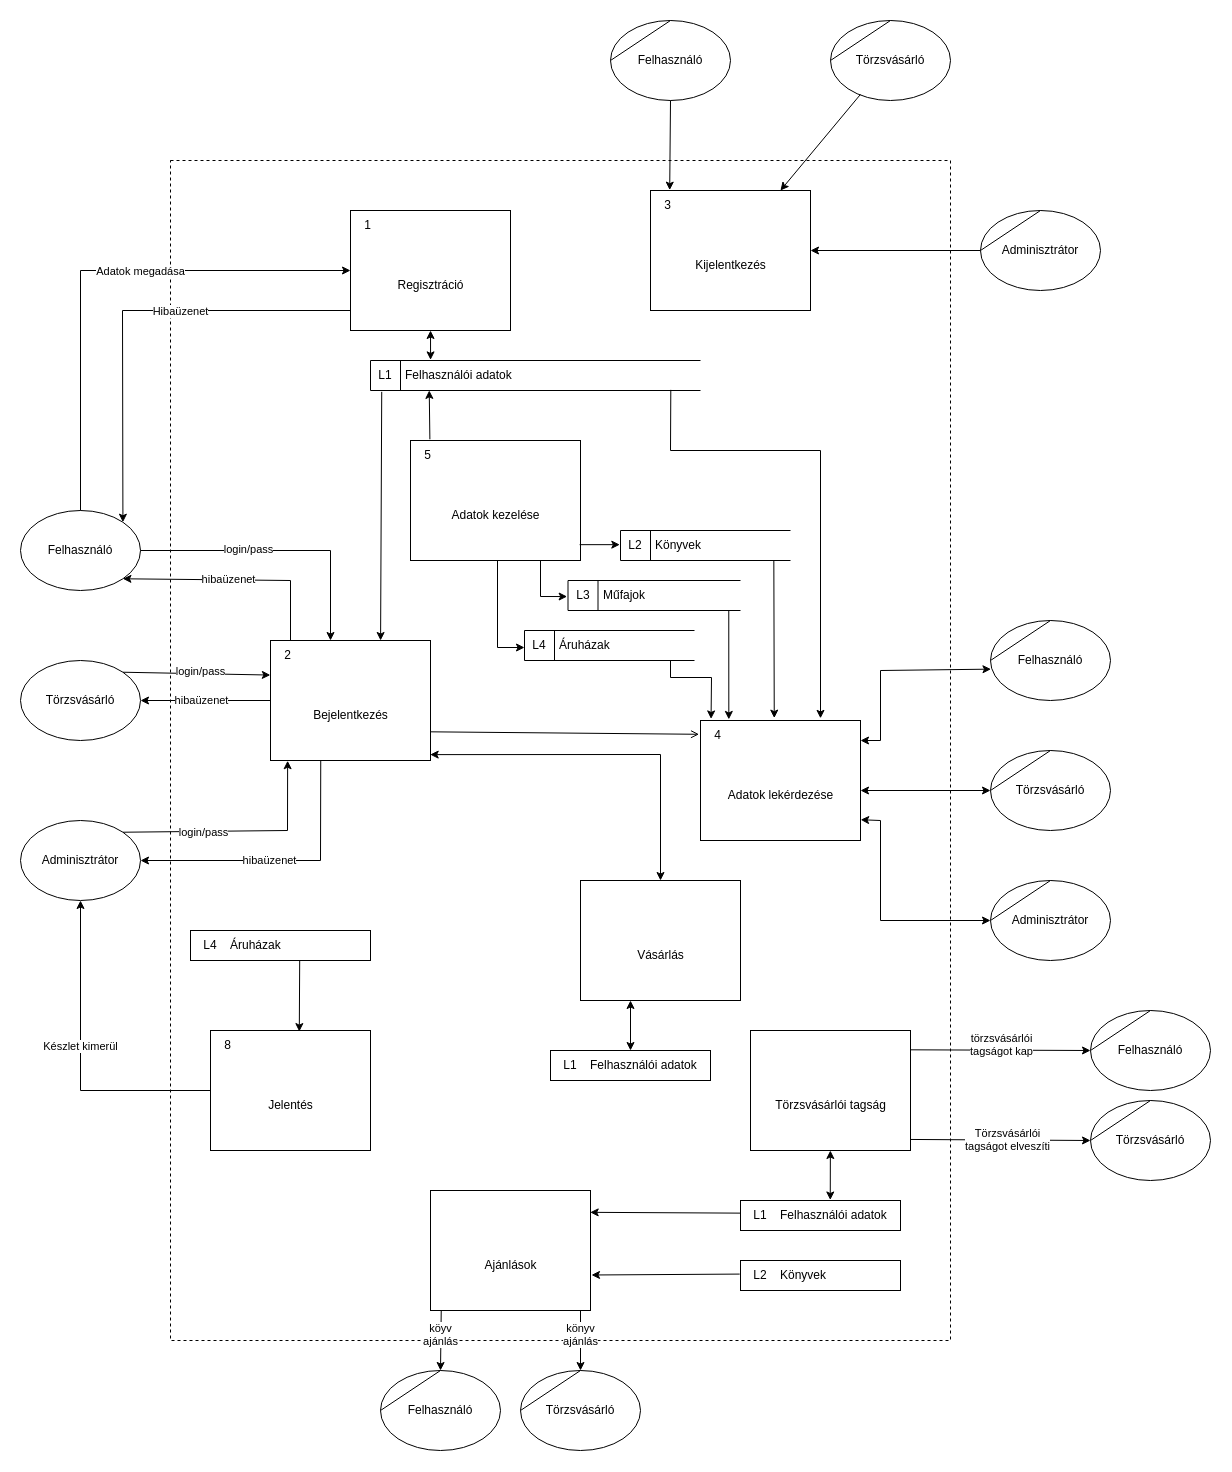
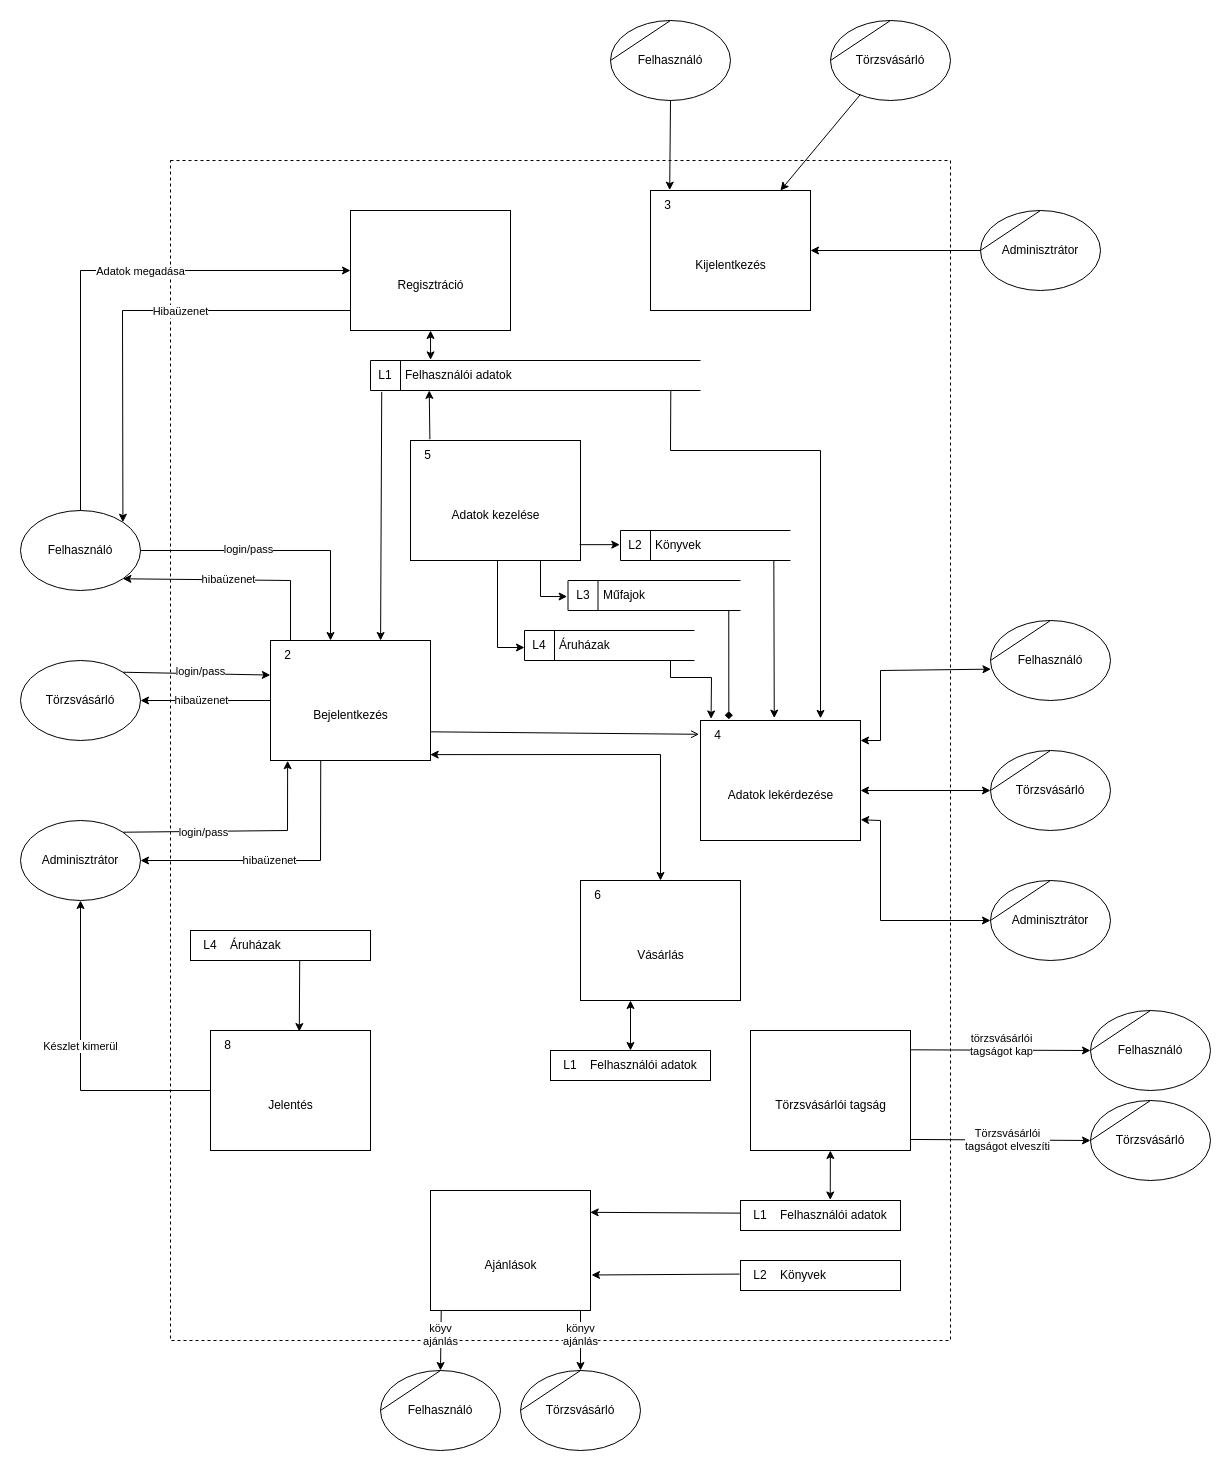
(368, 226) -> none
(729, 711) -> (729, 710)
none -> (598, 896)
